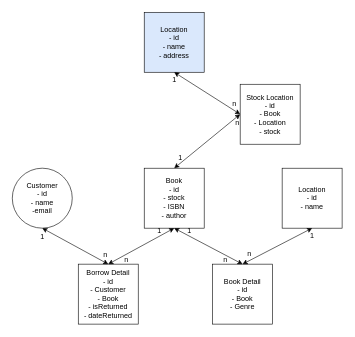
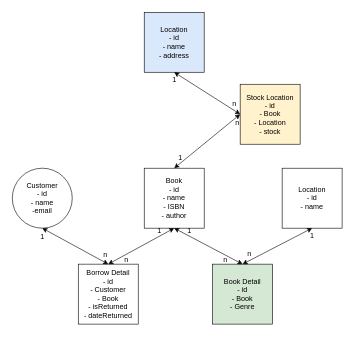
(270, 114) -> (270, 114)
(174, 198) -> (174, 198)
(243, 294) -> (243, 294)
